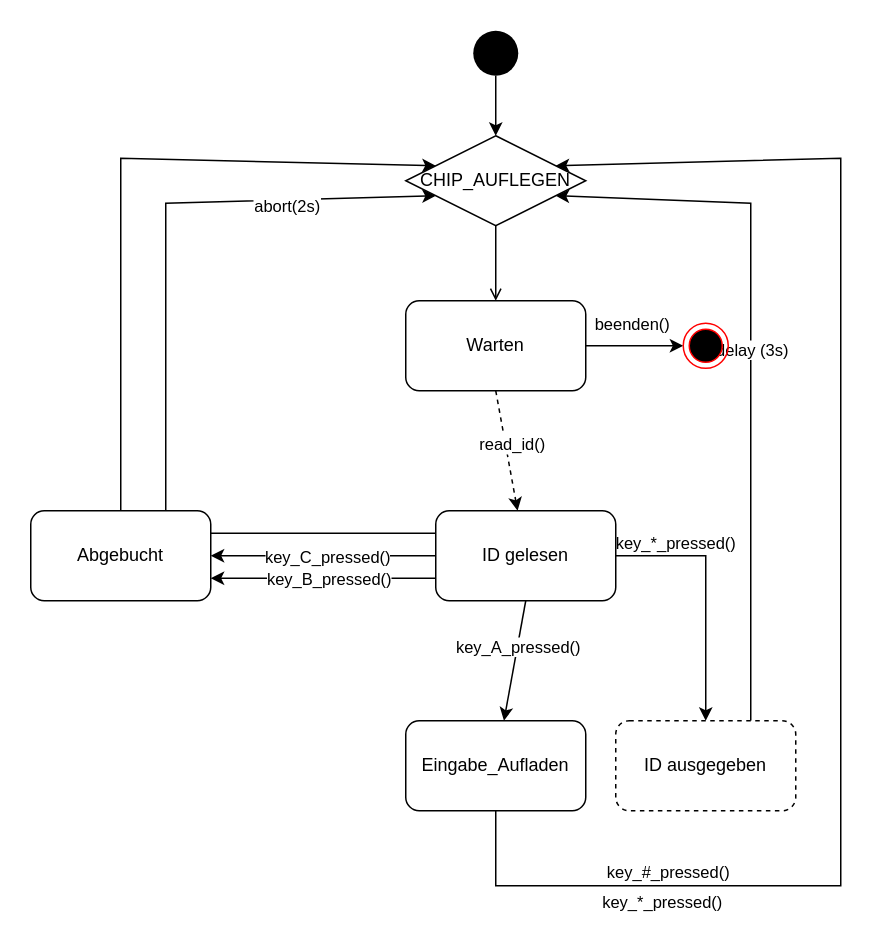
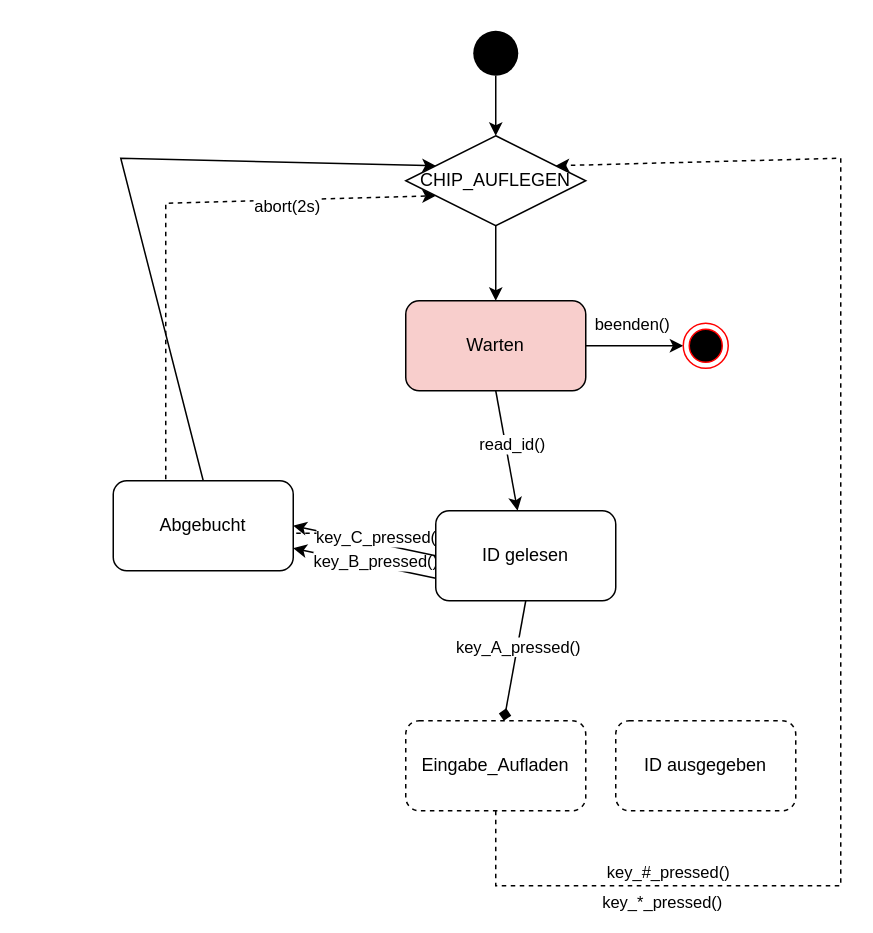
(166, 224) -> (166, 224)
(496, 291) -> (496, 289)
(496, 346) -> (496, 346)
(751, 369) -> none
(500, 414) -> (500, 414)
(121, 556) -> (203, 526)
(706, 588) -> none
(841, 595) -> (841, 595)
(506, 709) -> (506, 708)
(496, 766) -> (496, 766)
